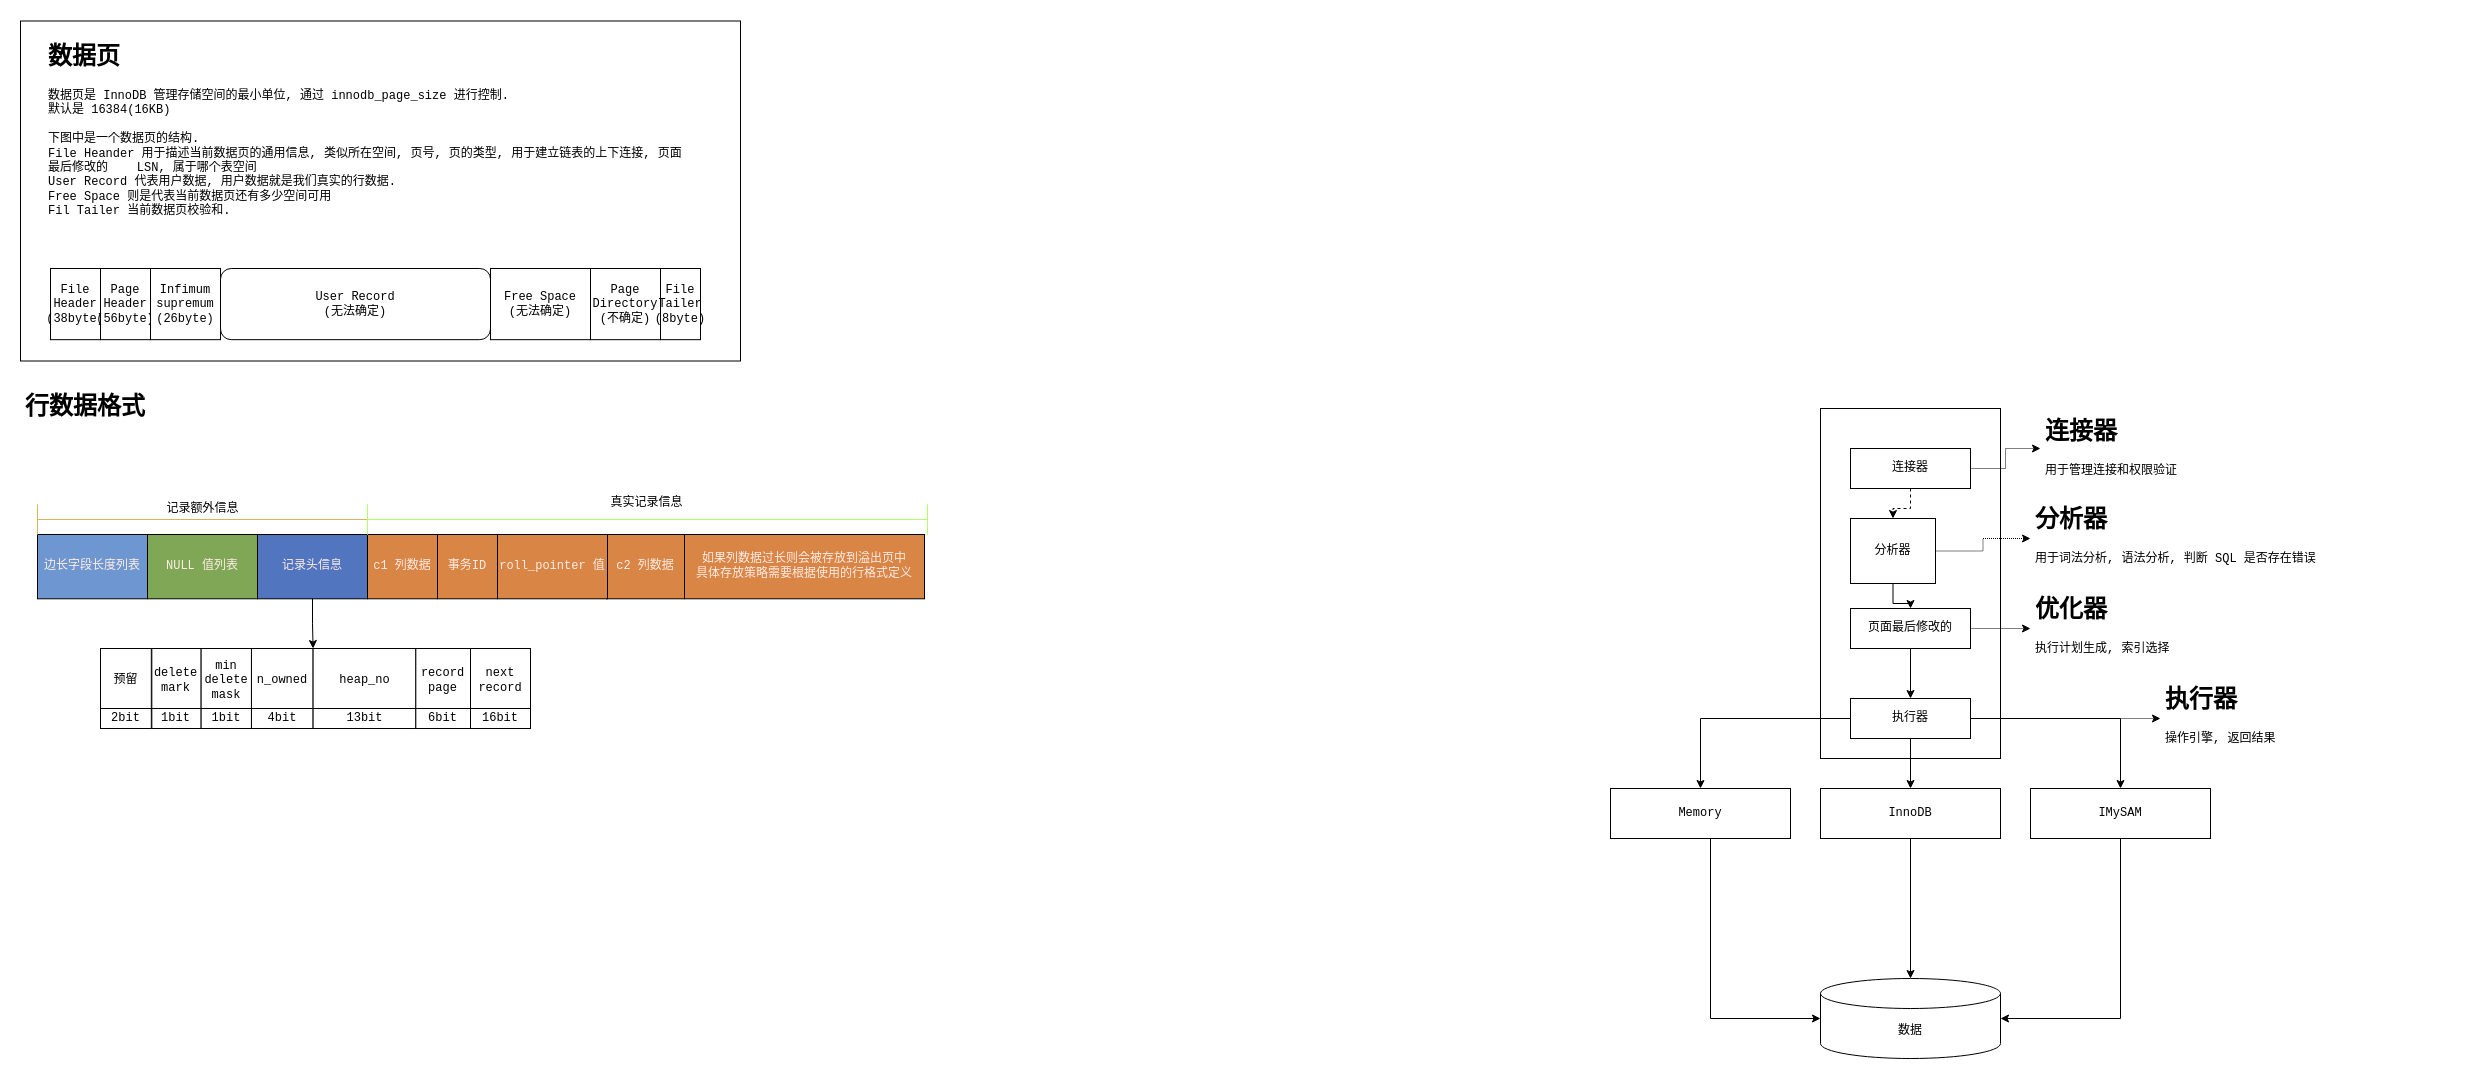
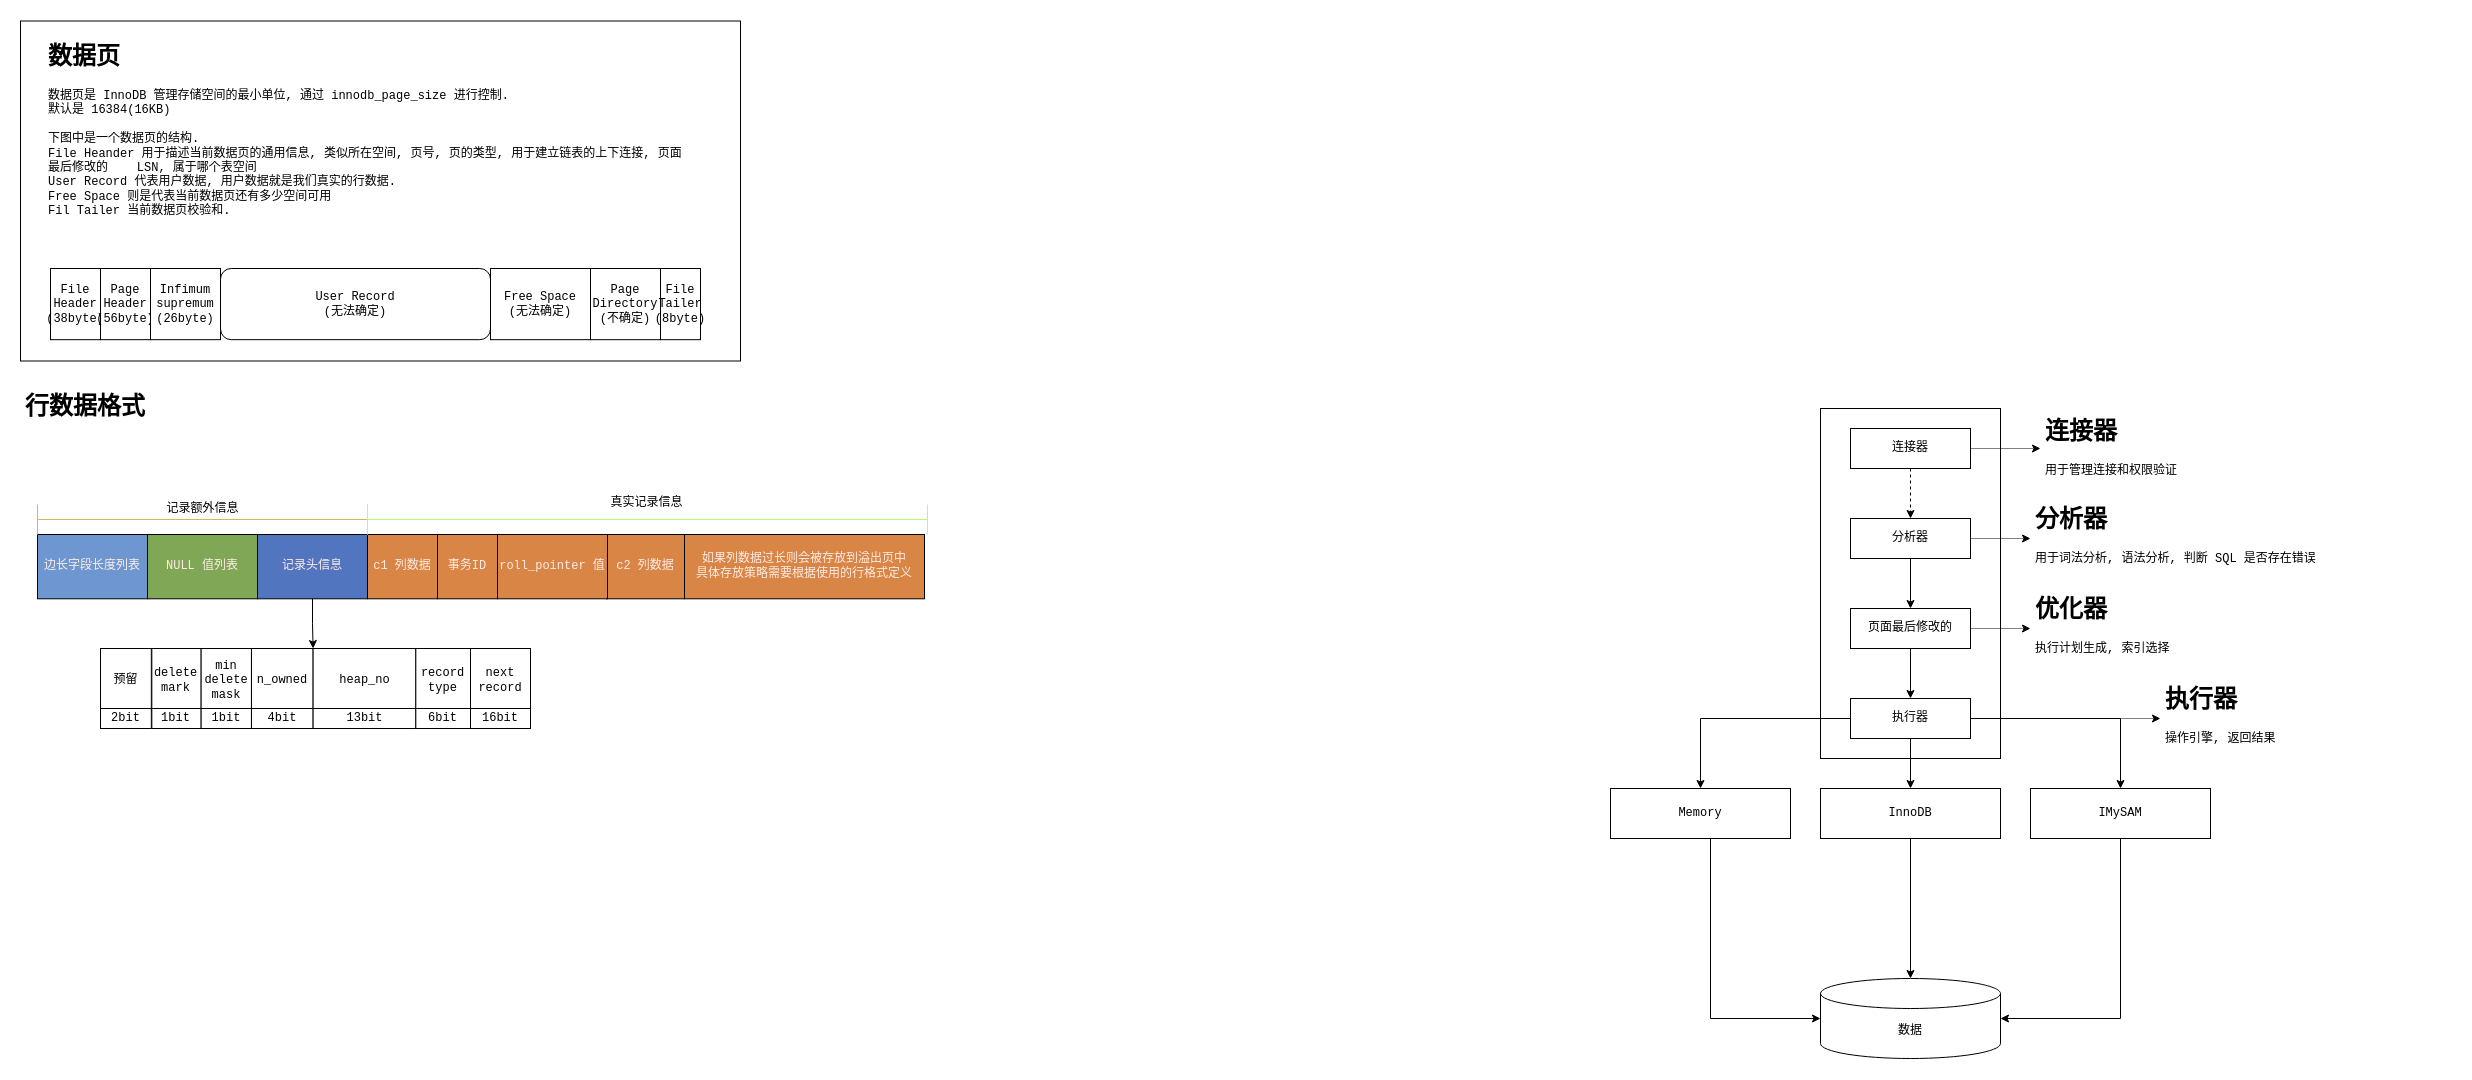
(1911, 469) -> (1911, 449)
(1893, 551) -> (1911, 539)
(443, 681) -> (443, 681)
